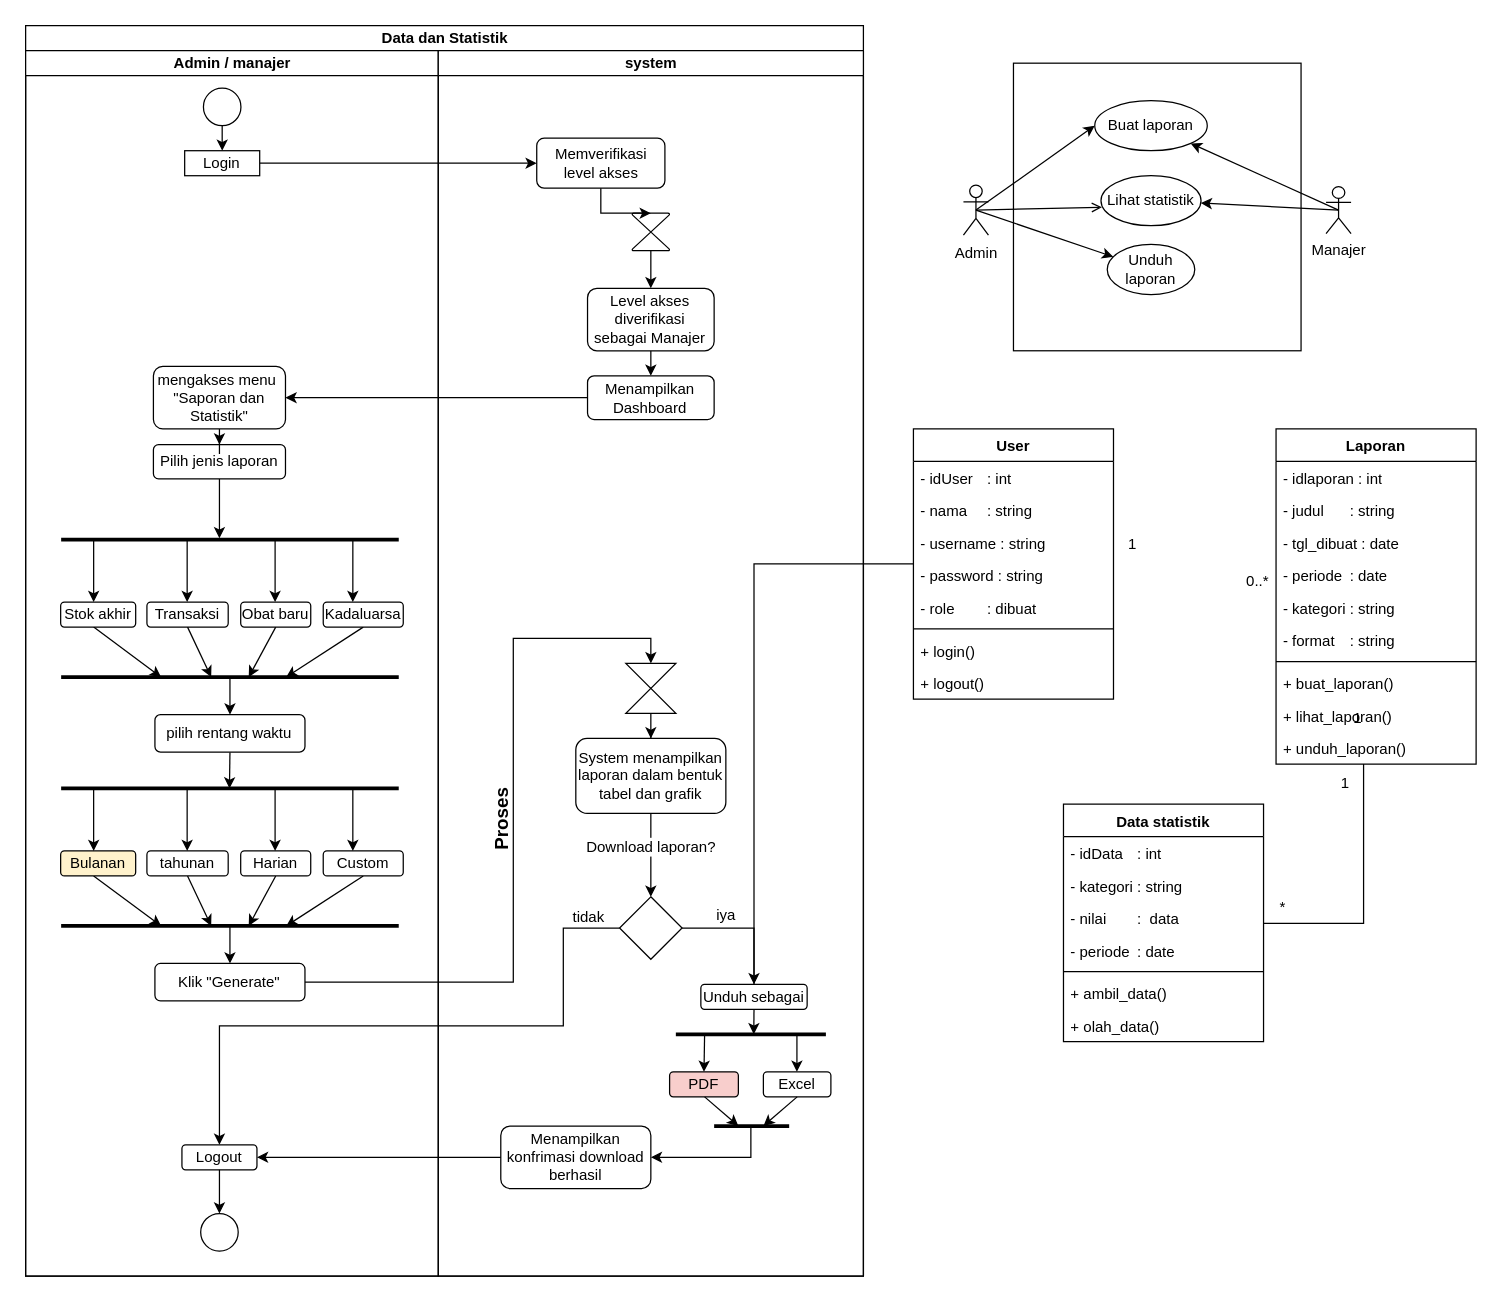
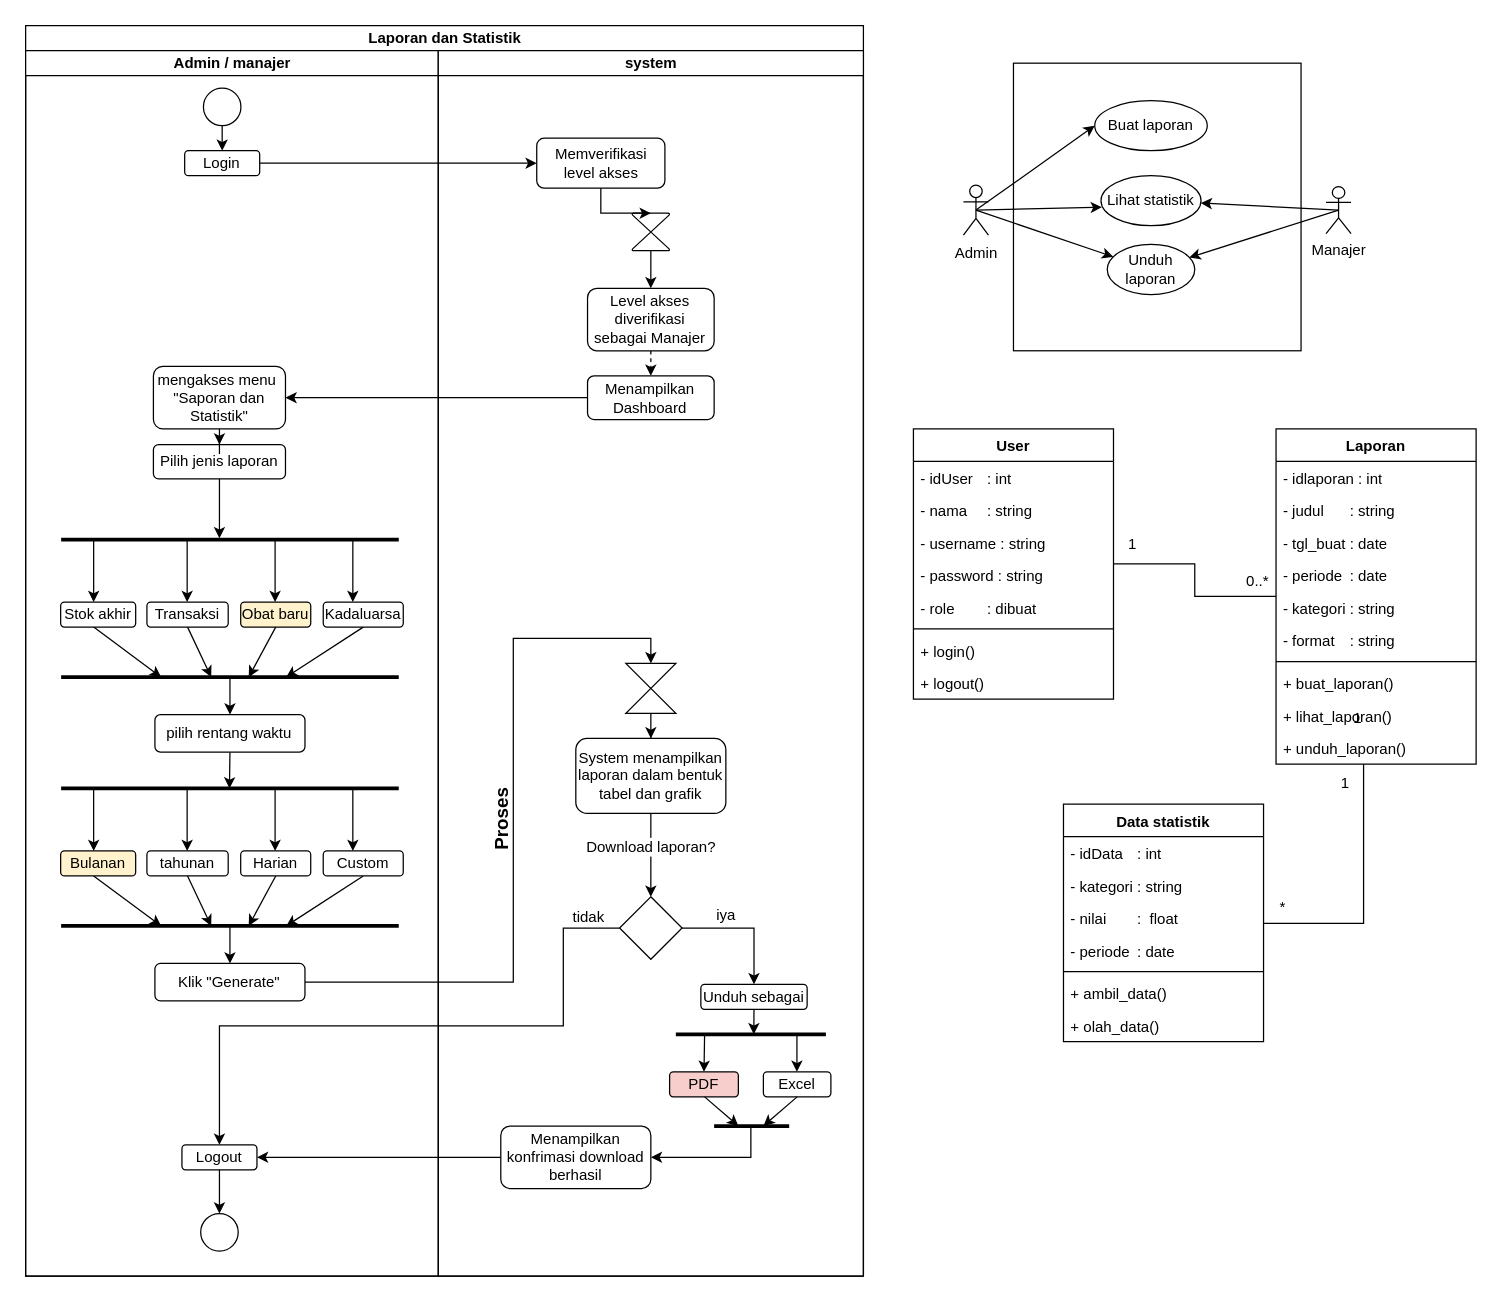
(445, 38) -> (445, 38)
(222, 163) -> (222, 163)
(1265, 177) -> (1266, 233)
(1094, 207) -> (1092, 207)
(651, 360) -> (651, 360)
(1351, 545) -> (1345, 545)
(276, 614) -> (276, 614)
(754, 666) -> (1194, 579)
(1122, 920) -> (1124, 920)
